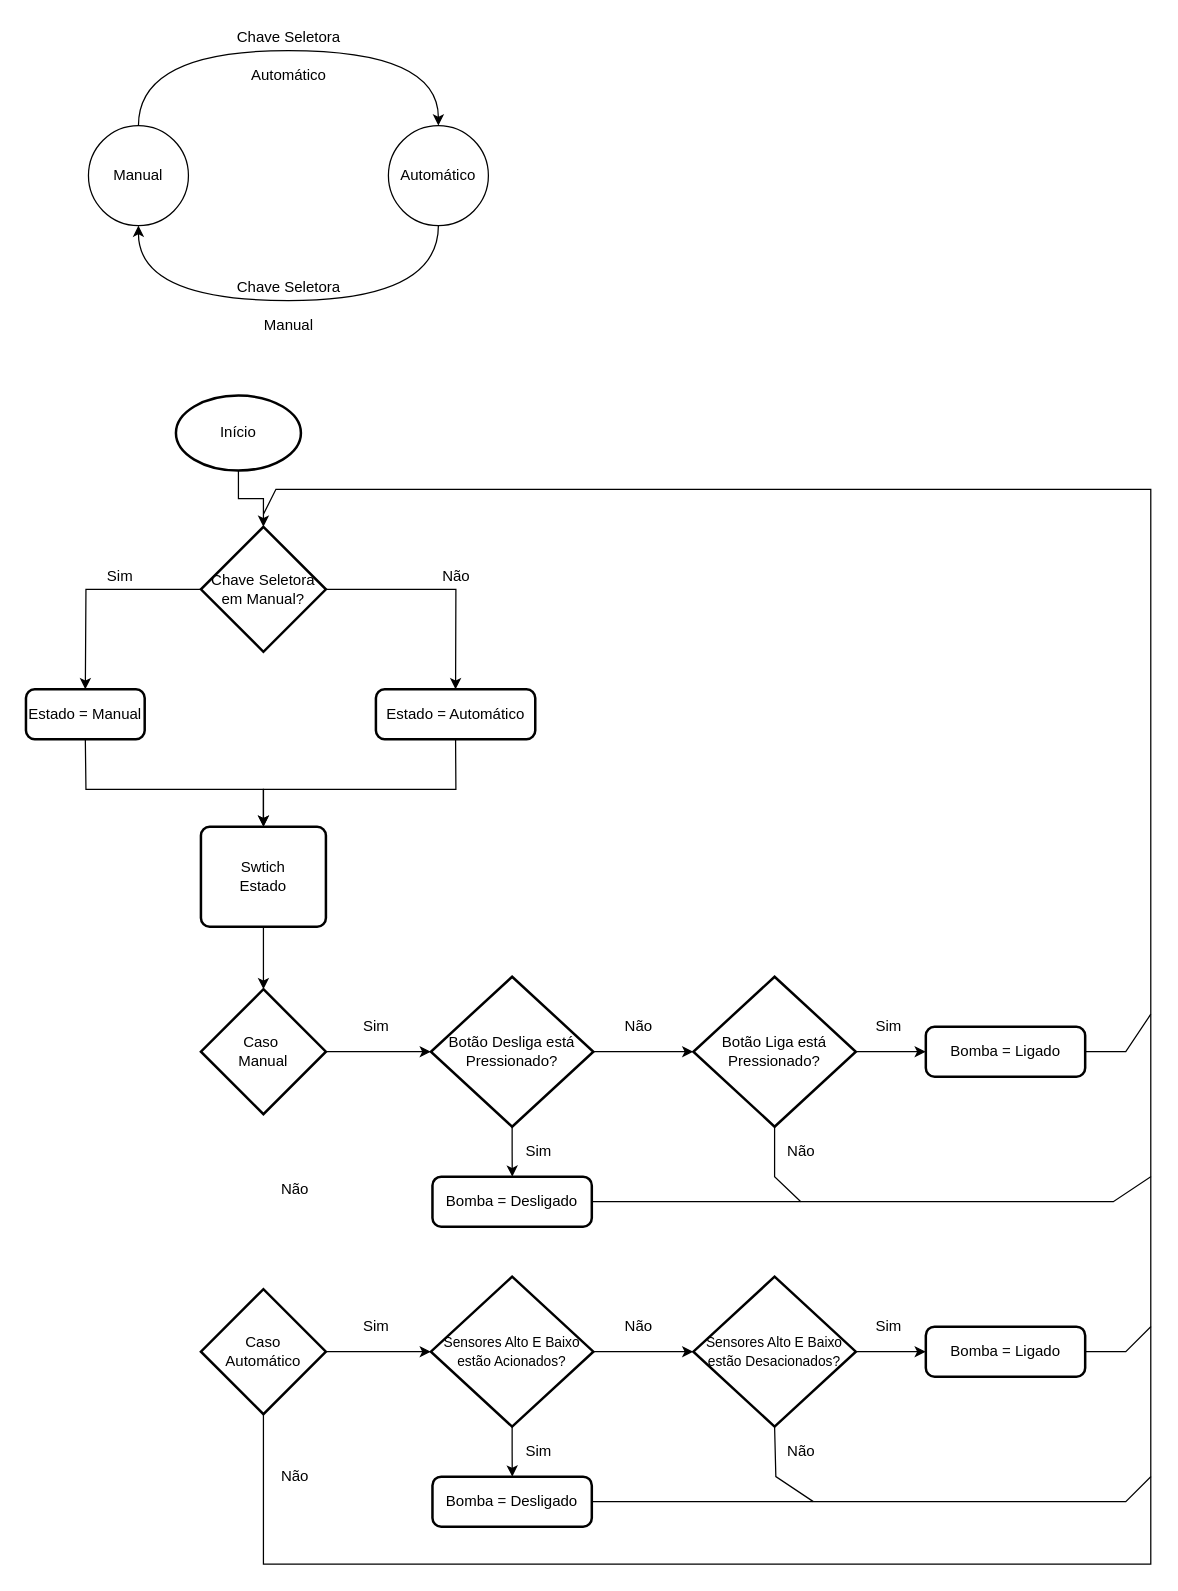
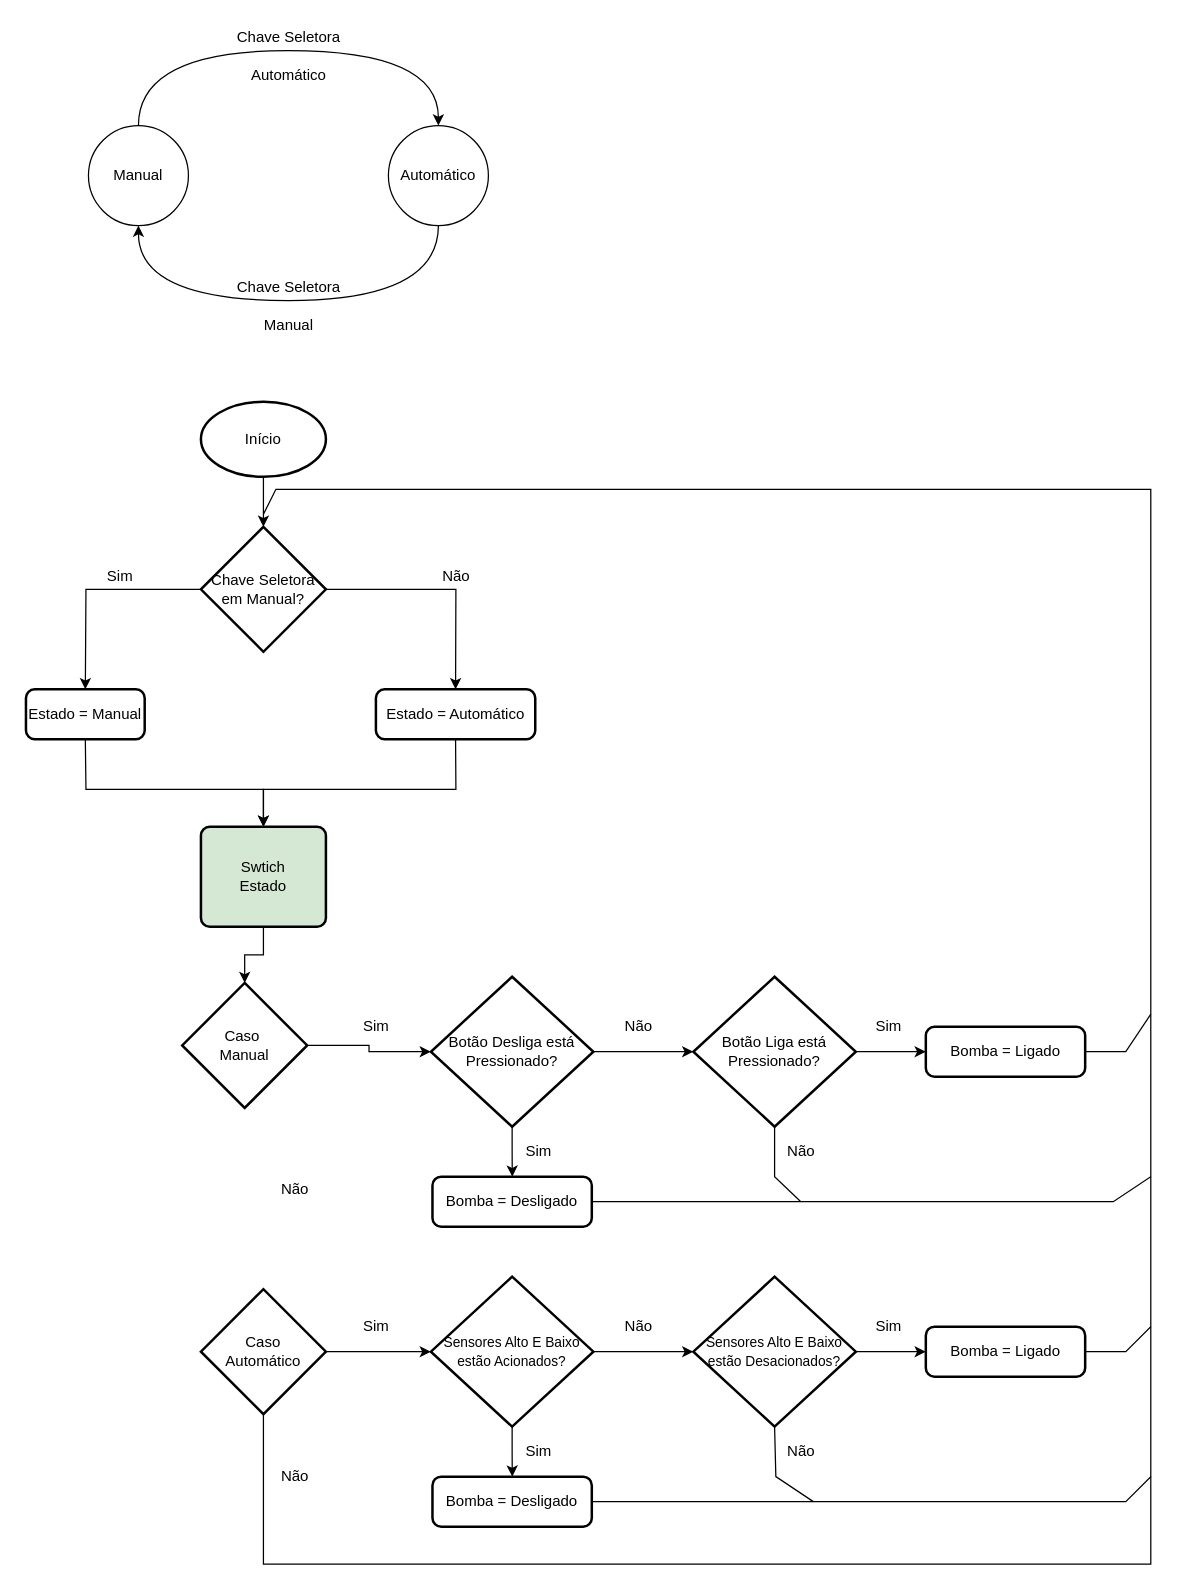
(238, 433) -> (263, 439)
(263, 877) -> (263, 877)
(263, 1052) -> (244, 1046)
